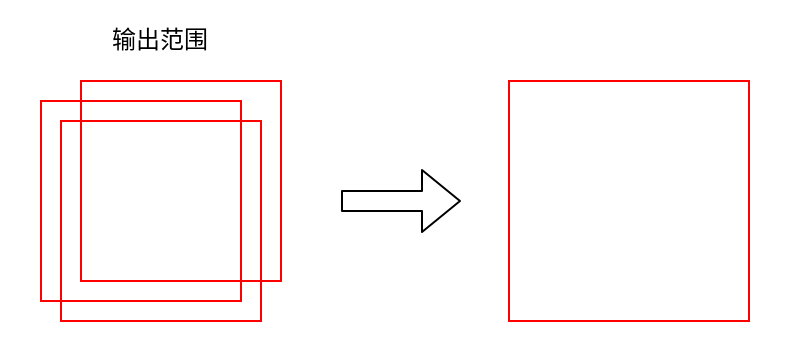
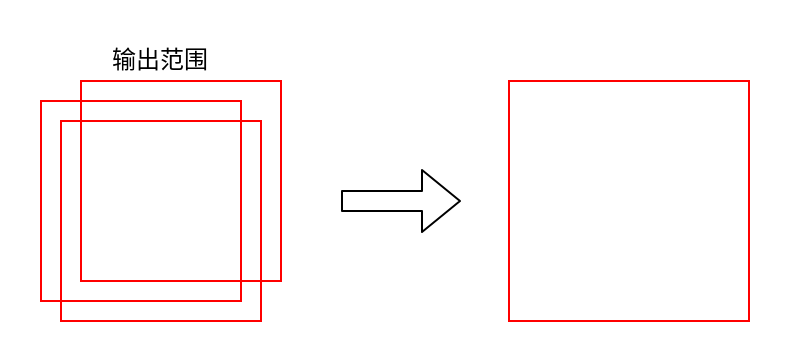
(161, 41) -> (161, 61)
